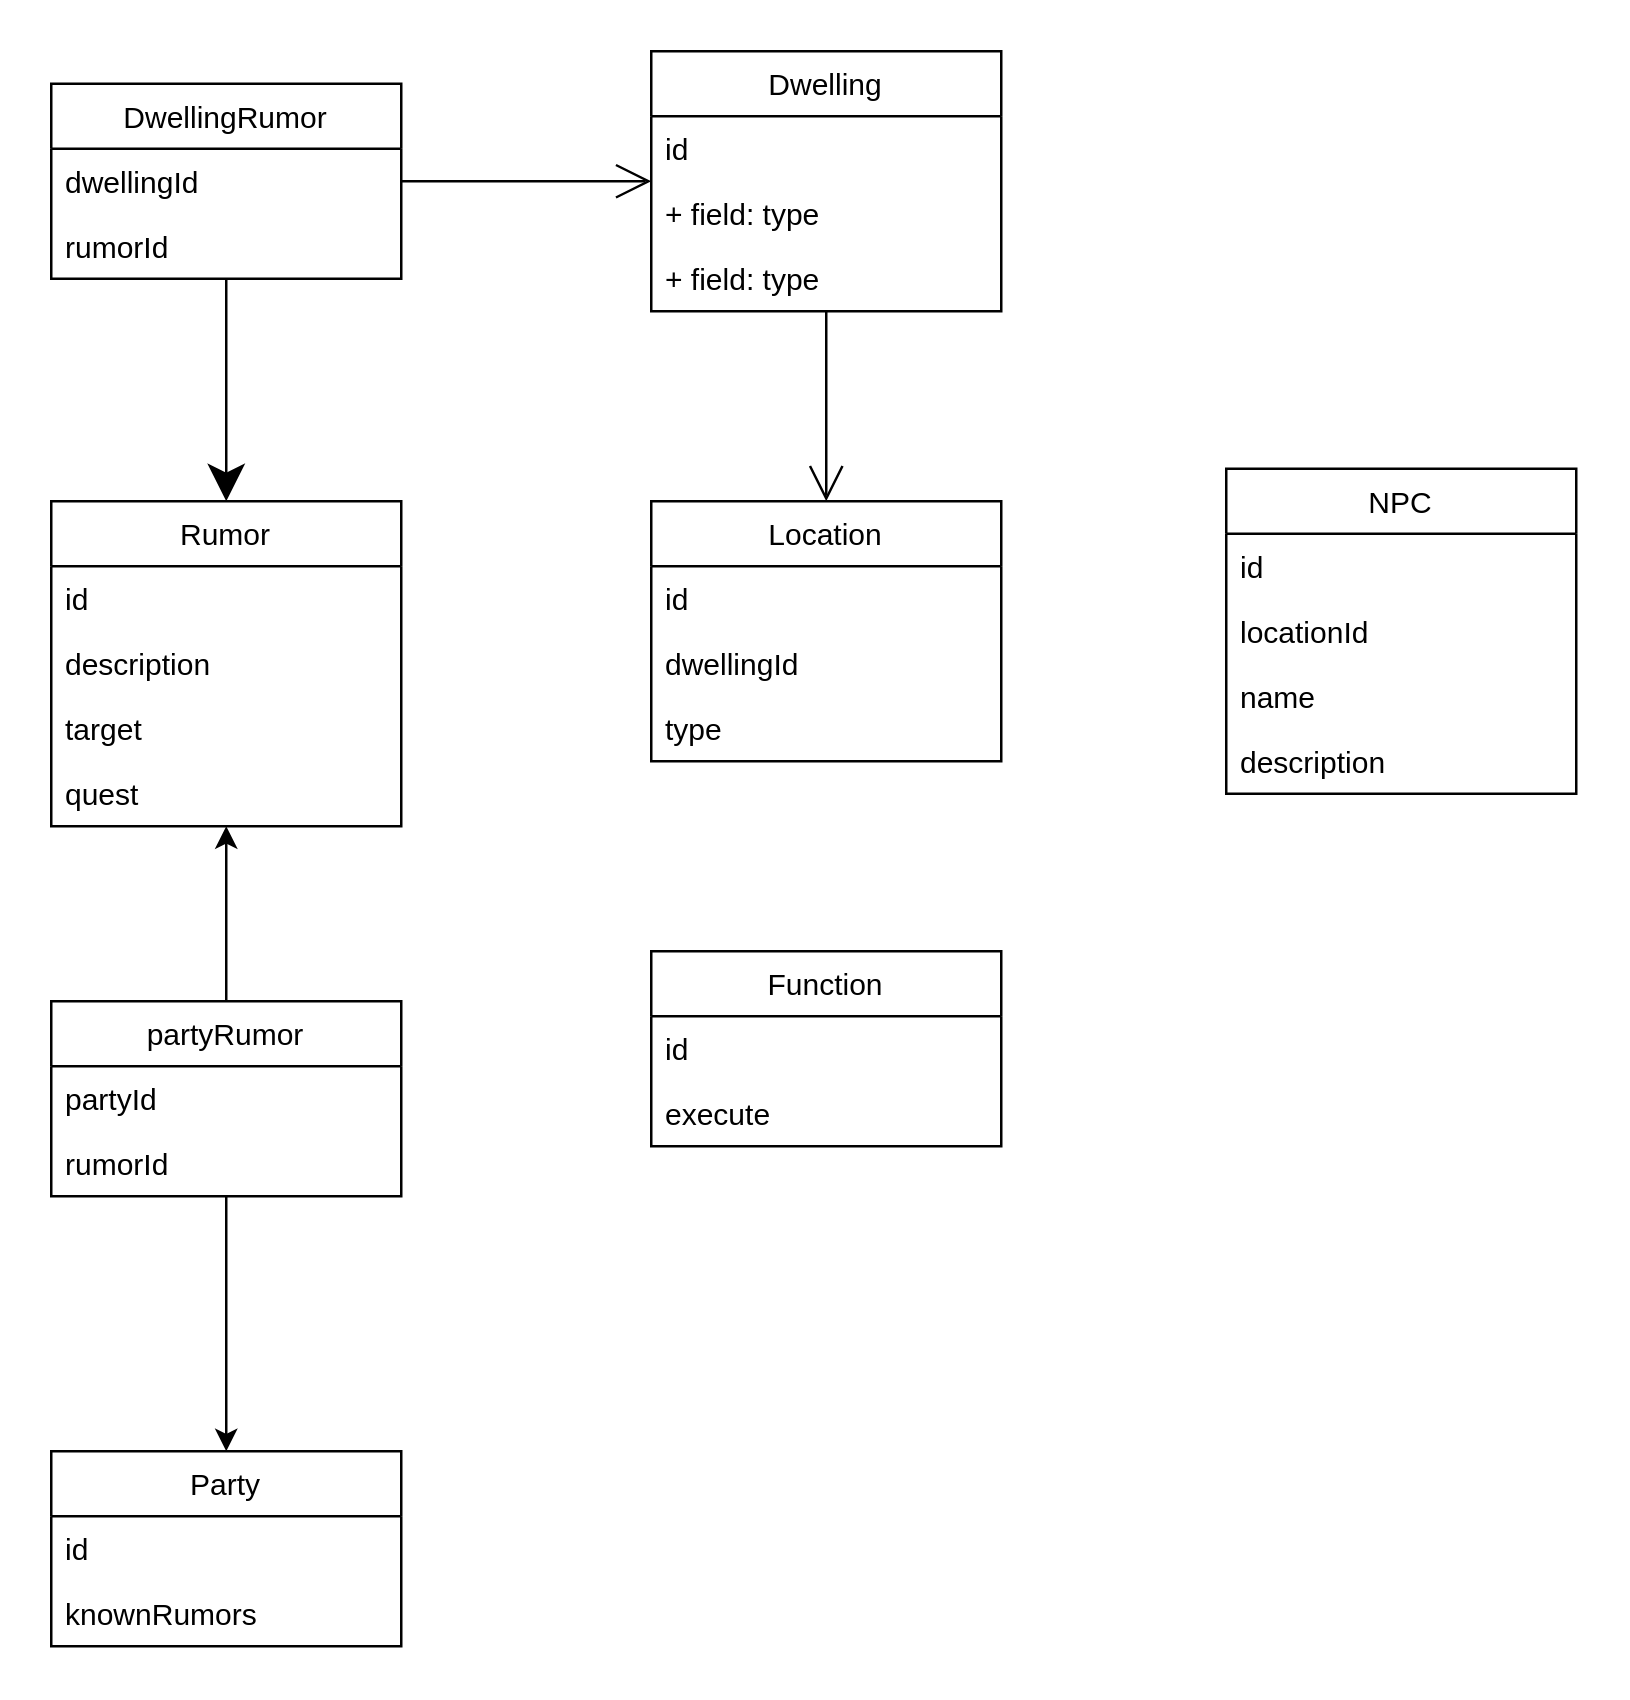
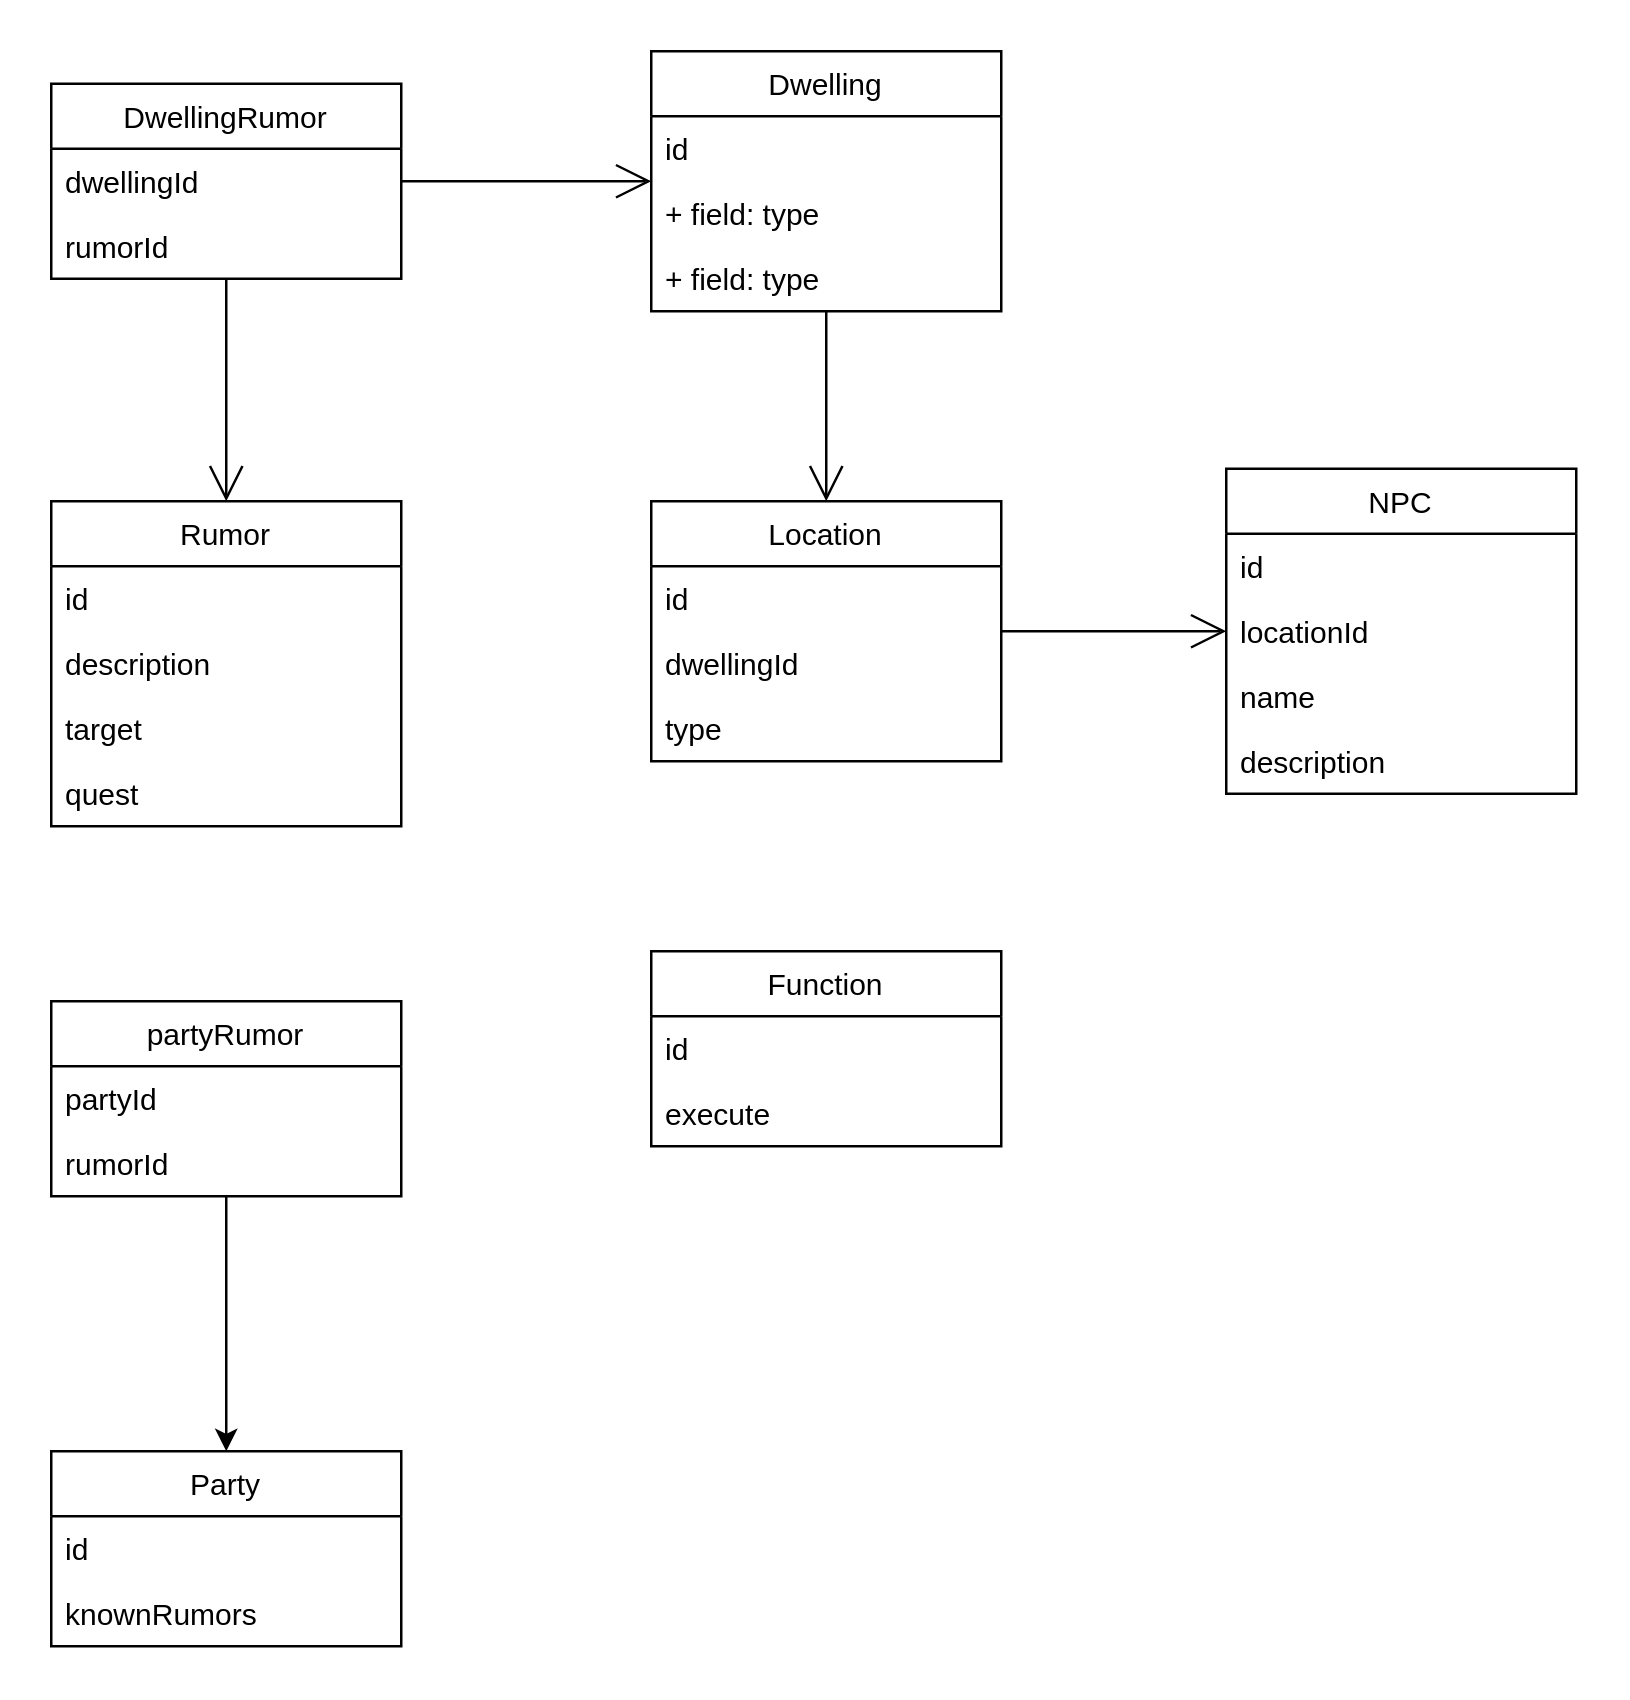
(226, 472) -> (226, 481)
none -> (1110, 631)
(226, 920) -> none
